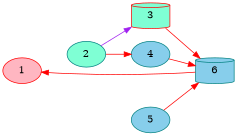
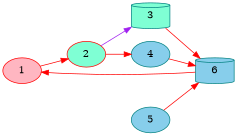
(151, 16) -> (151, 16)
(86, 54) -> (86, 54)
none -> (51, 63)
